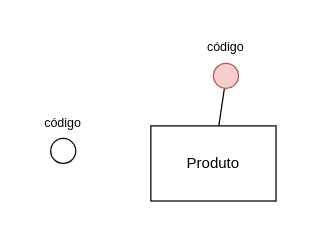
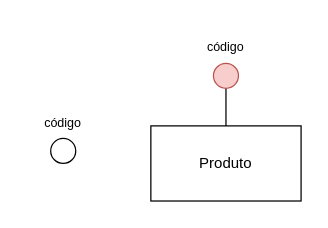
(213, 163) -> (226, 163)
